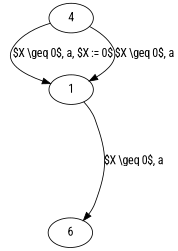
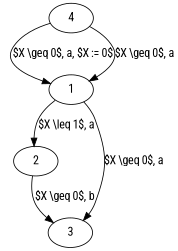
none -> (36, 161)
(70, 233) -> (70, 233)
